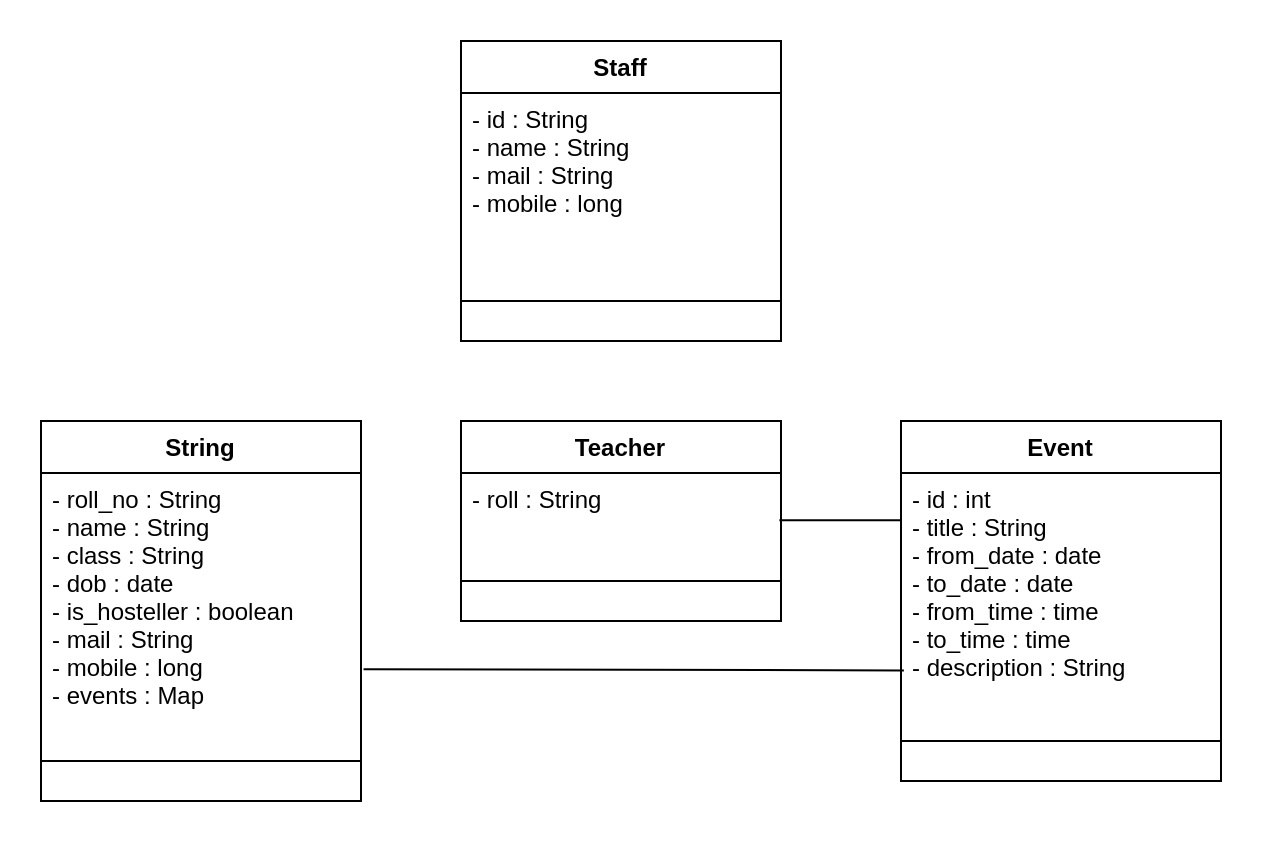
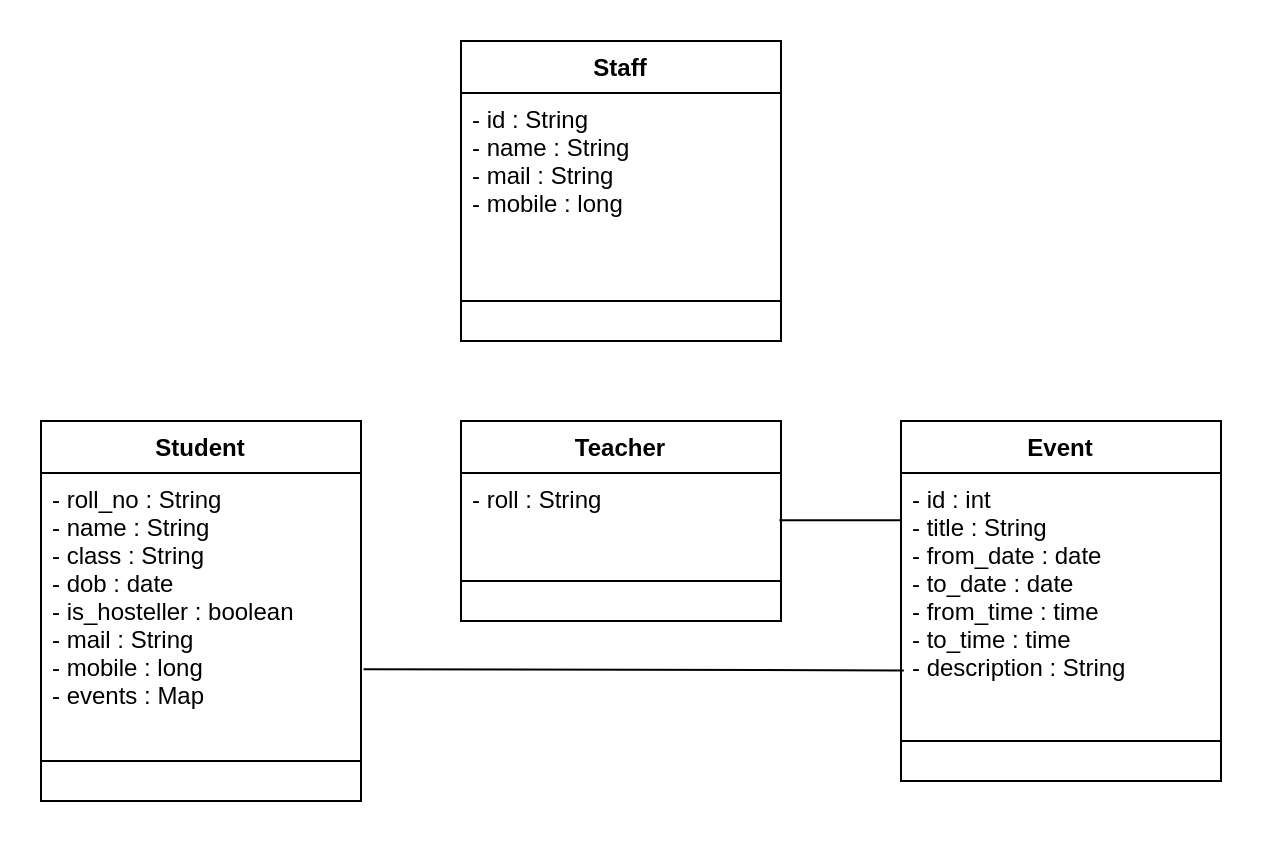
(200, 448) -> (200, 448)
